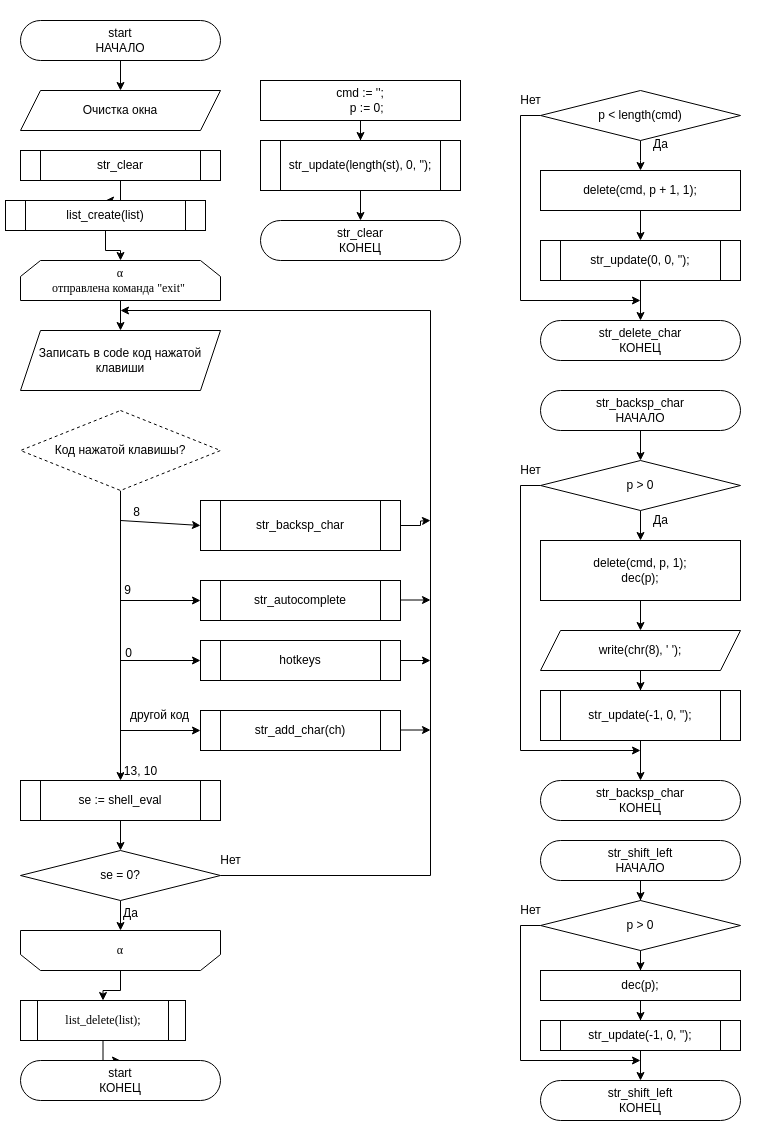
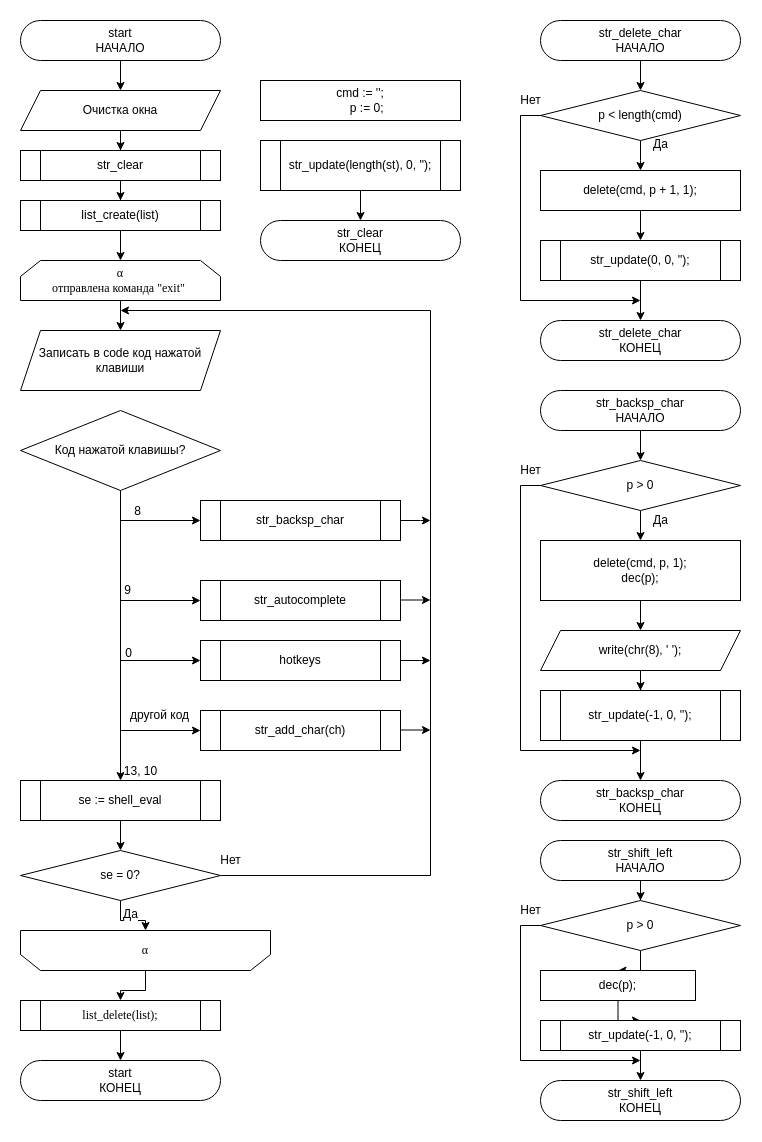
none -> (641, 41)
none -> (641, 80)
(361, 135) -> none
none -> (121, 145)
(106, 216) -> (121, 216)
(121, 451) -> (121, 451)
(301, 526) -> (301, 521)
(121, 951) -> (146, 951)
(641, 986) -> (618, 986)
(103, 1021) -> (121, 1016)
